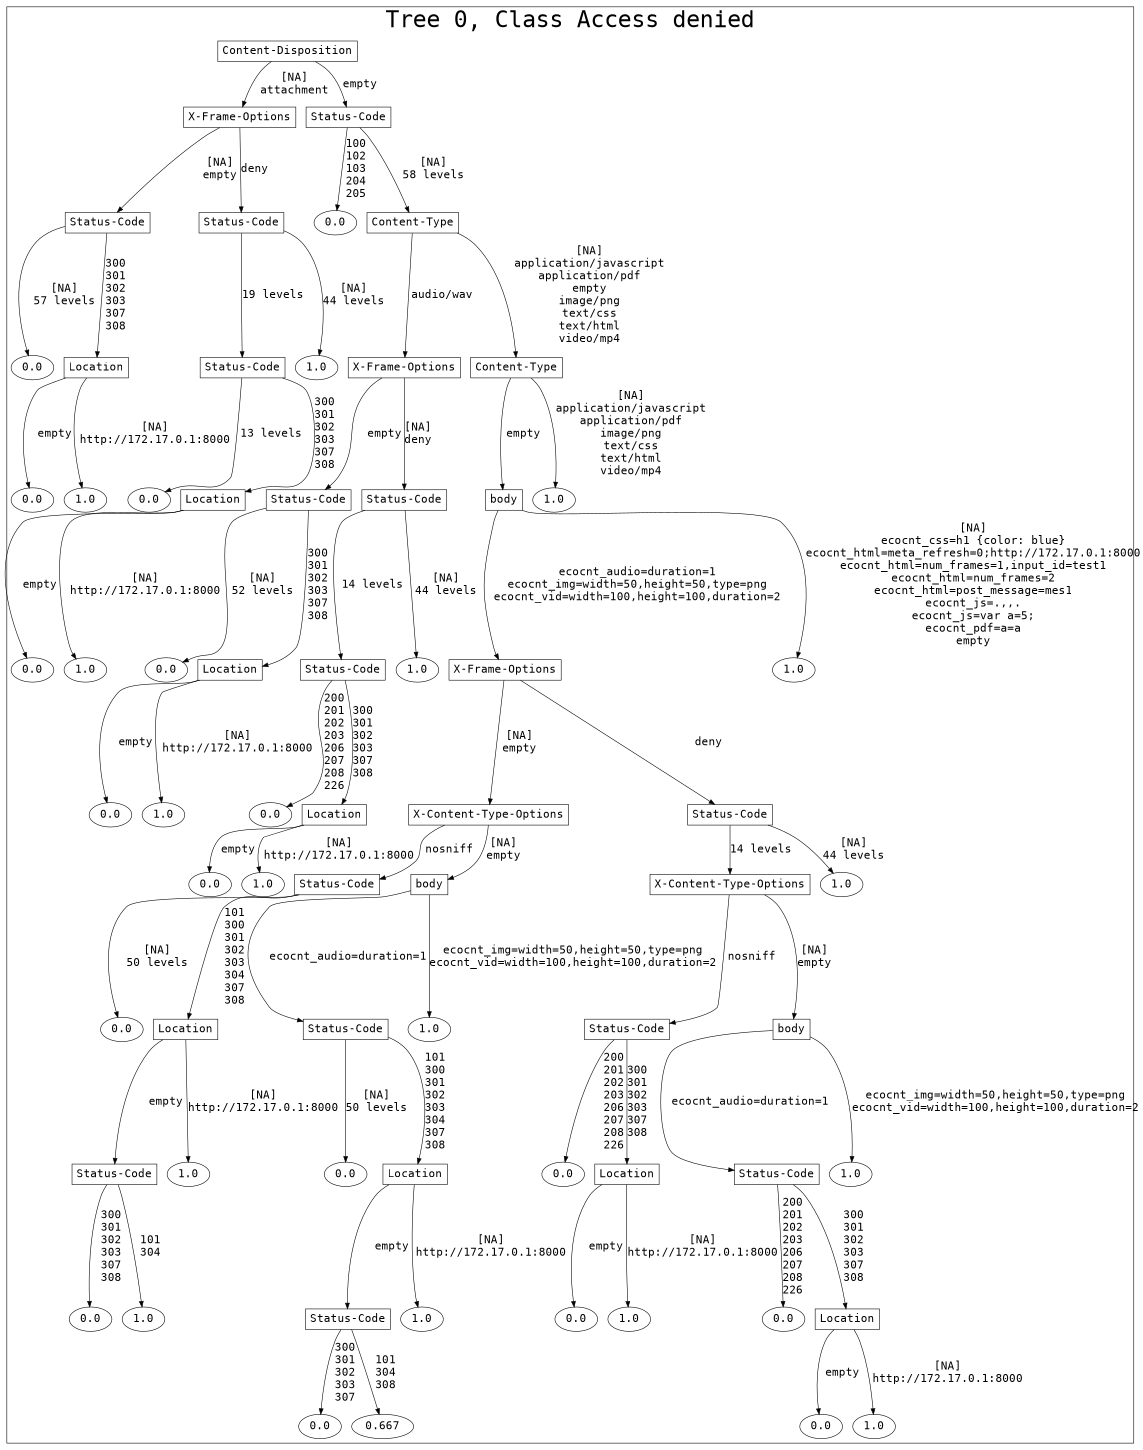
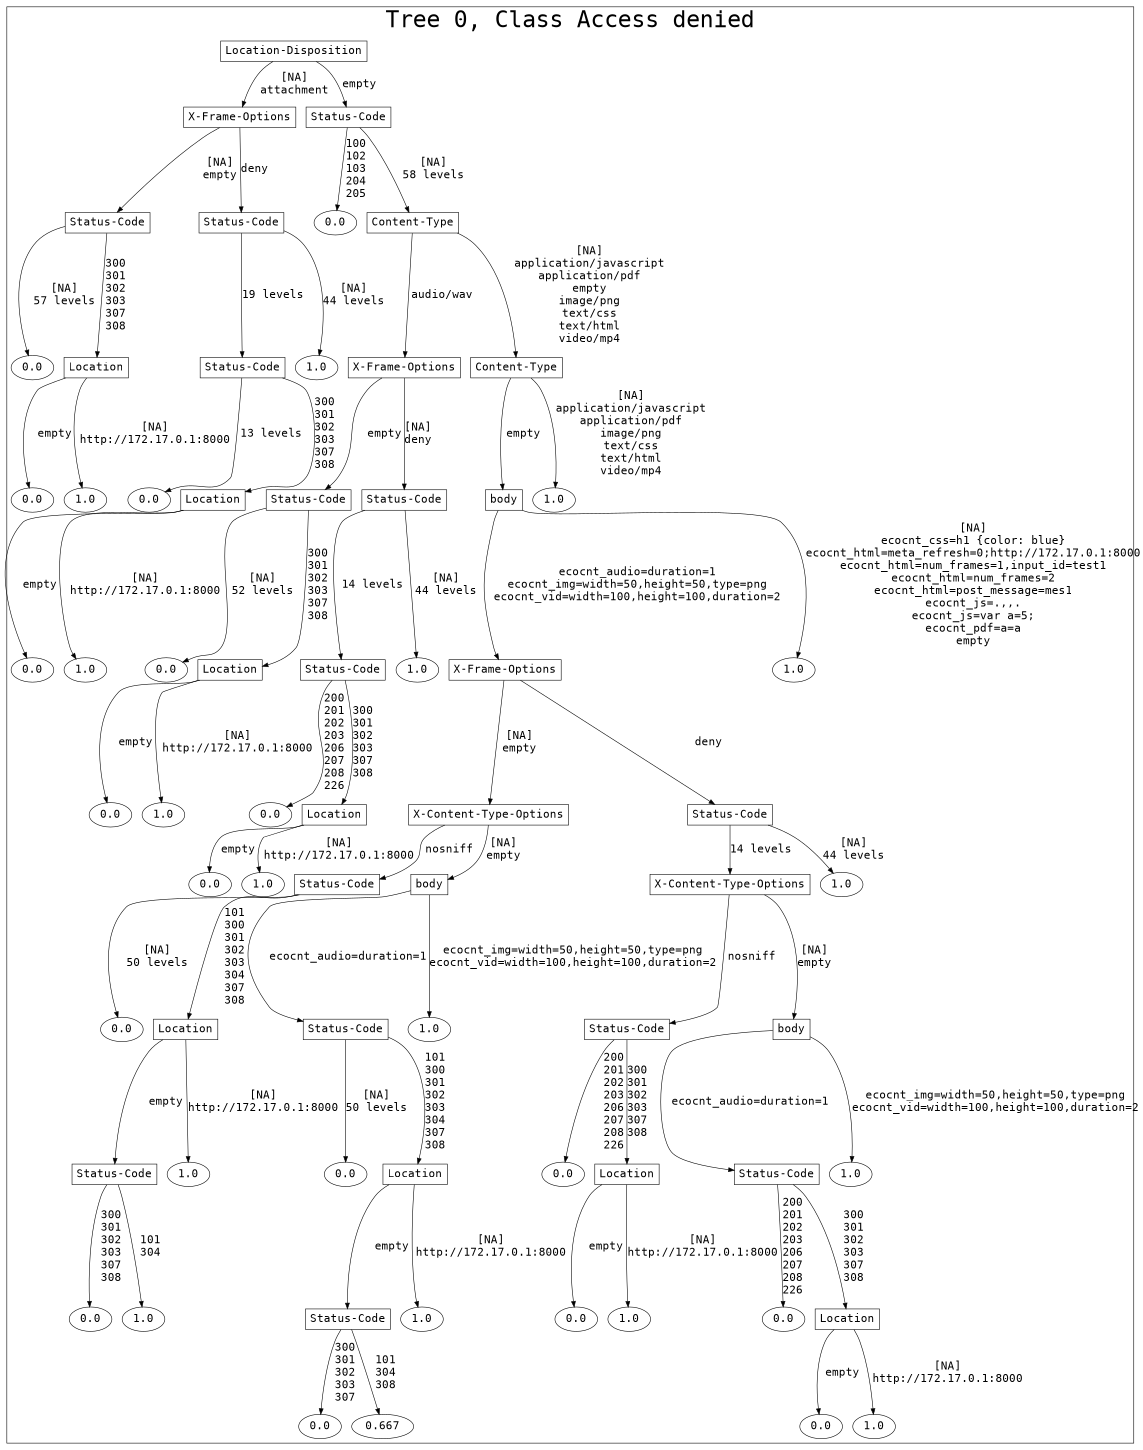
(288, 51) -> (294, 51)
